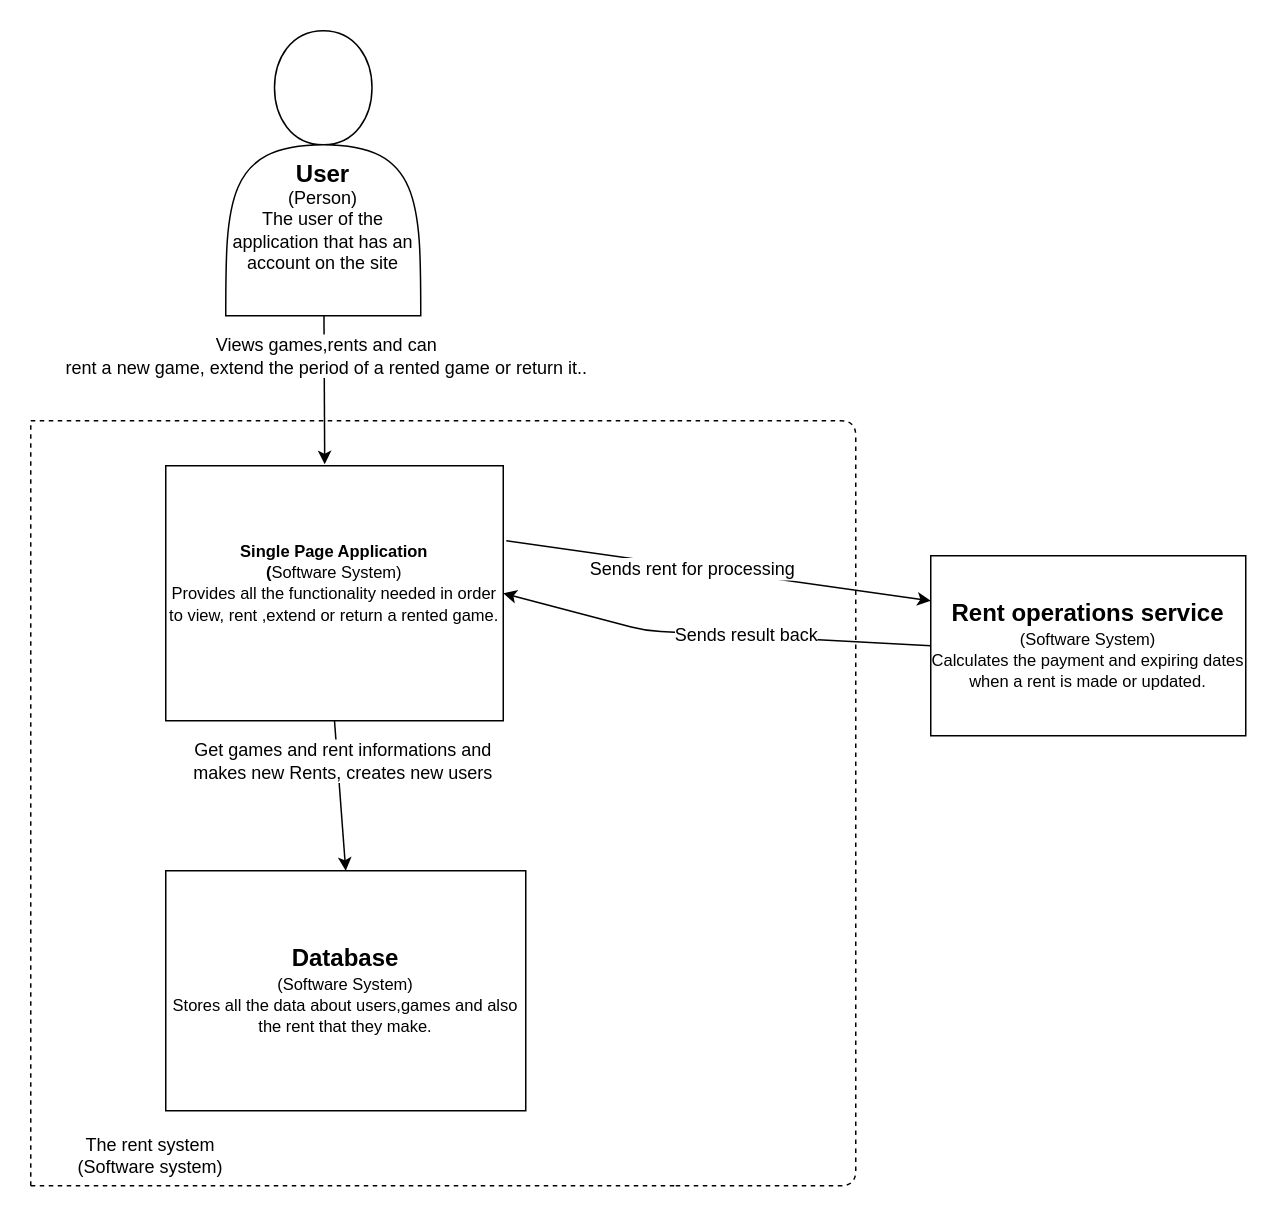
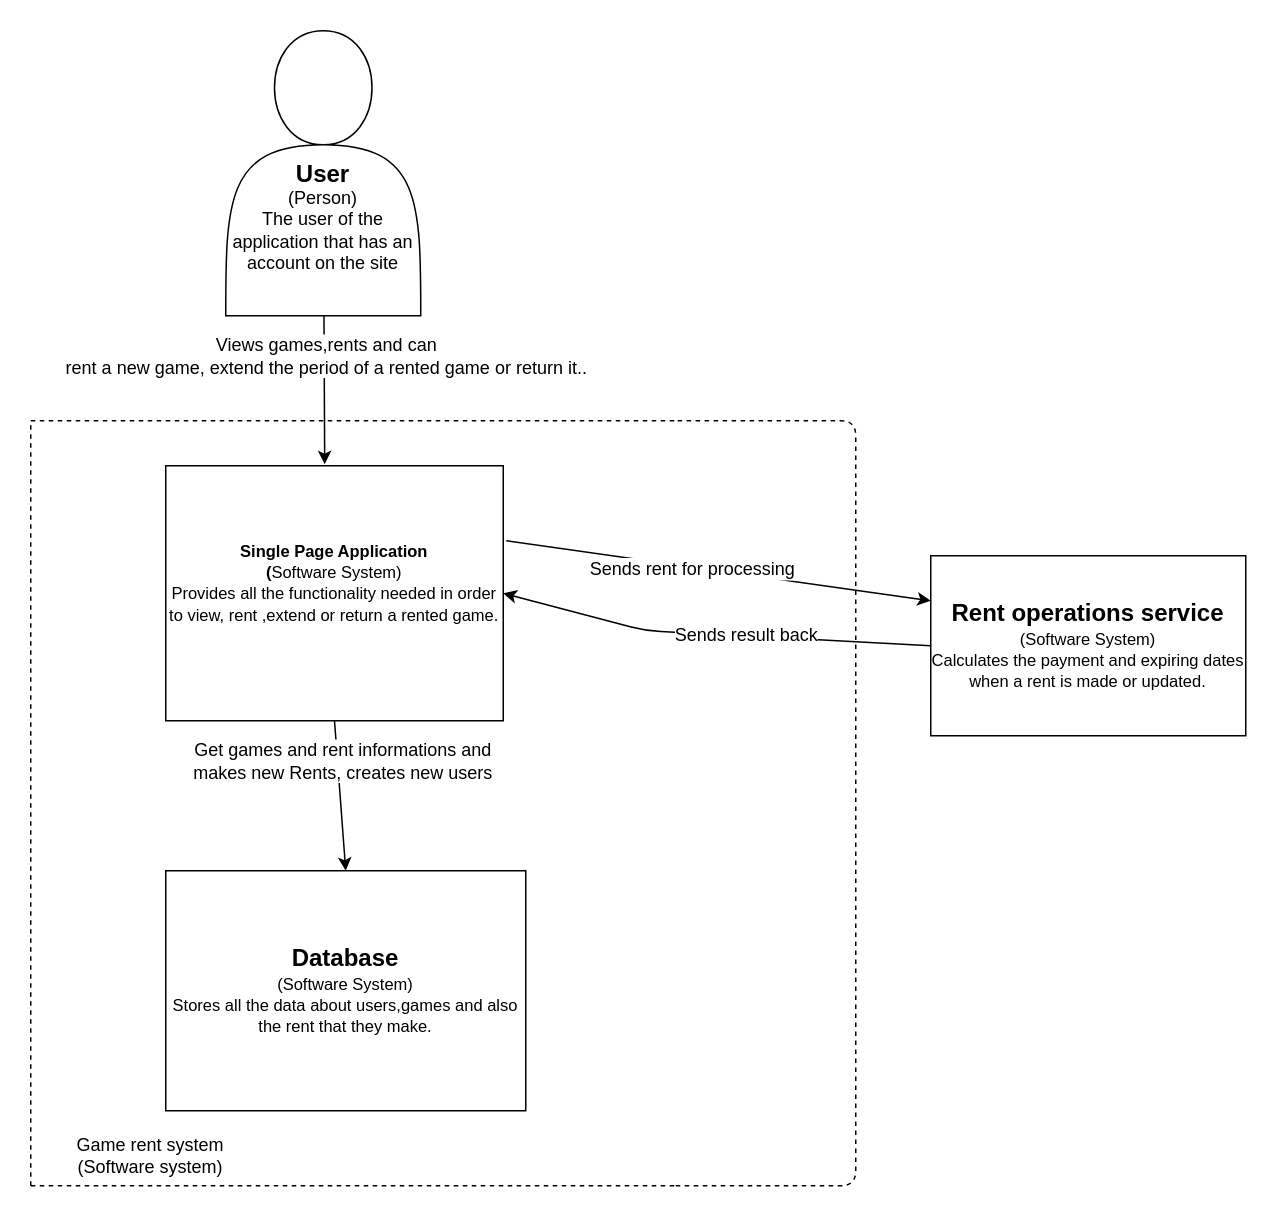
(151, 1156) -> (151, 1156)
